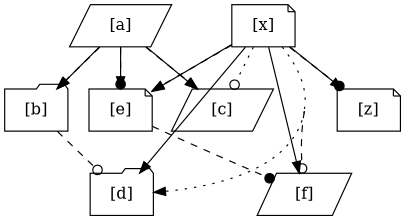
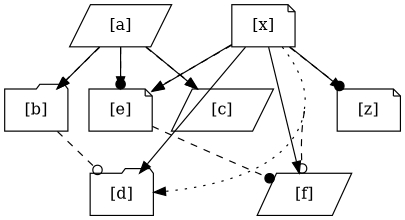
(245, 64) -> none
